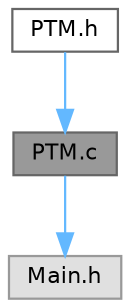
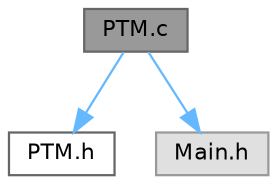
(65, 81) -> (105, 83)
